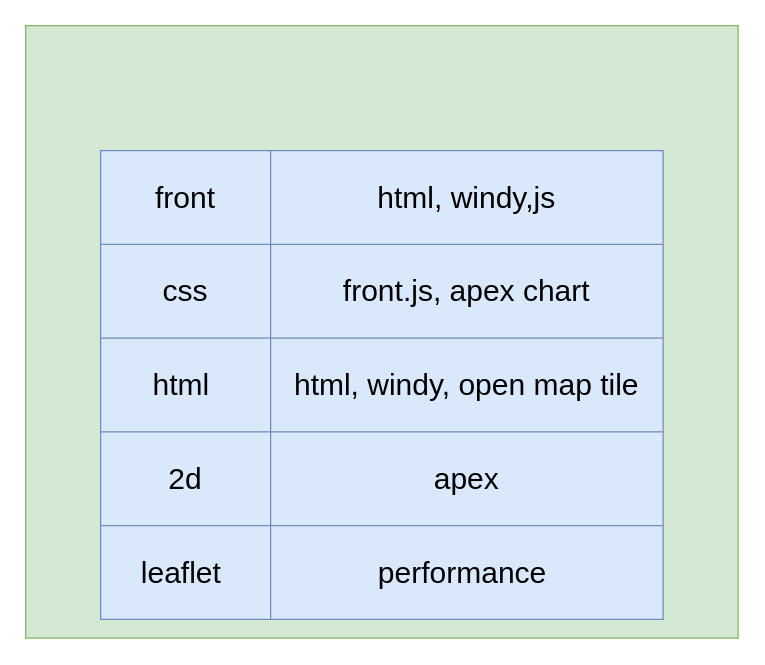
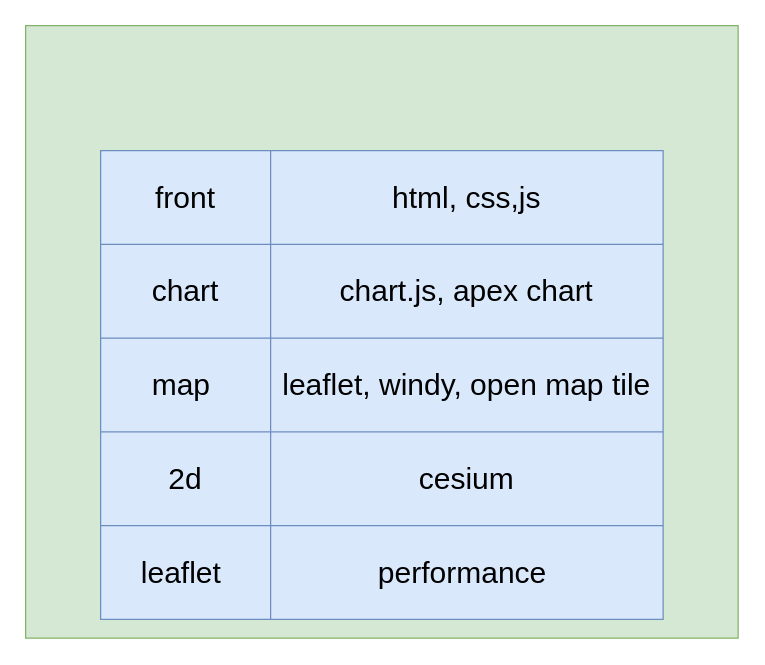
(467, 198) -> (467, 198)
(186, 292) -> (186, 292)
(467, 292) -> (467, 292)
(186, 386) -> (186, 386)
(467, 386) -> (467, 386)
(467, 479) -> (467, 479)
